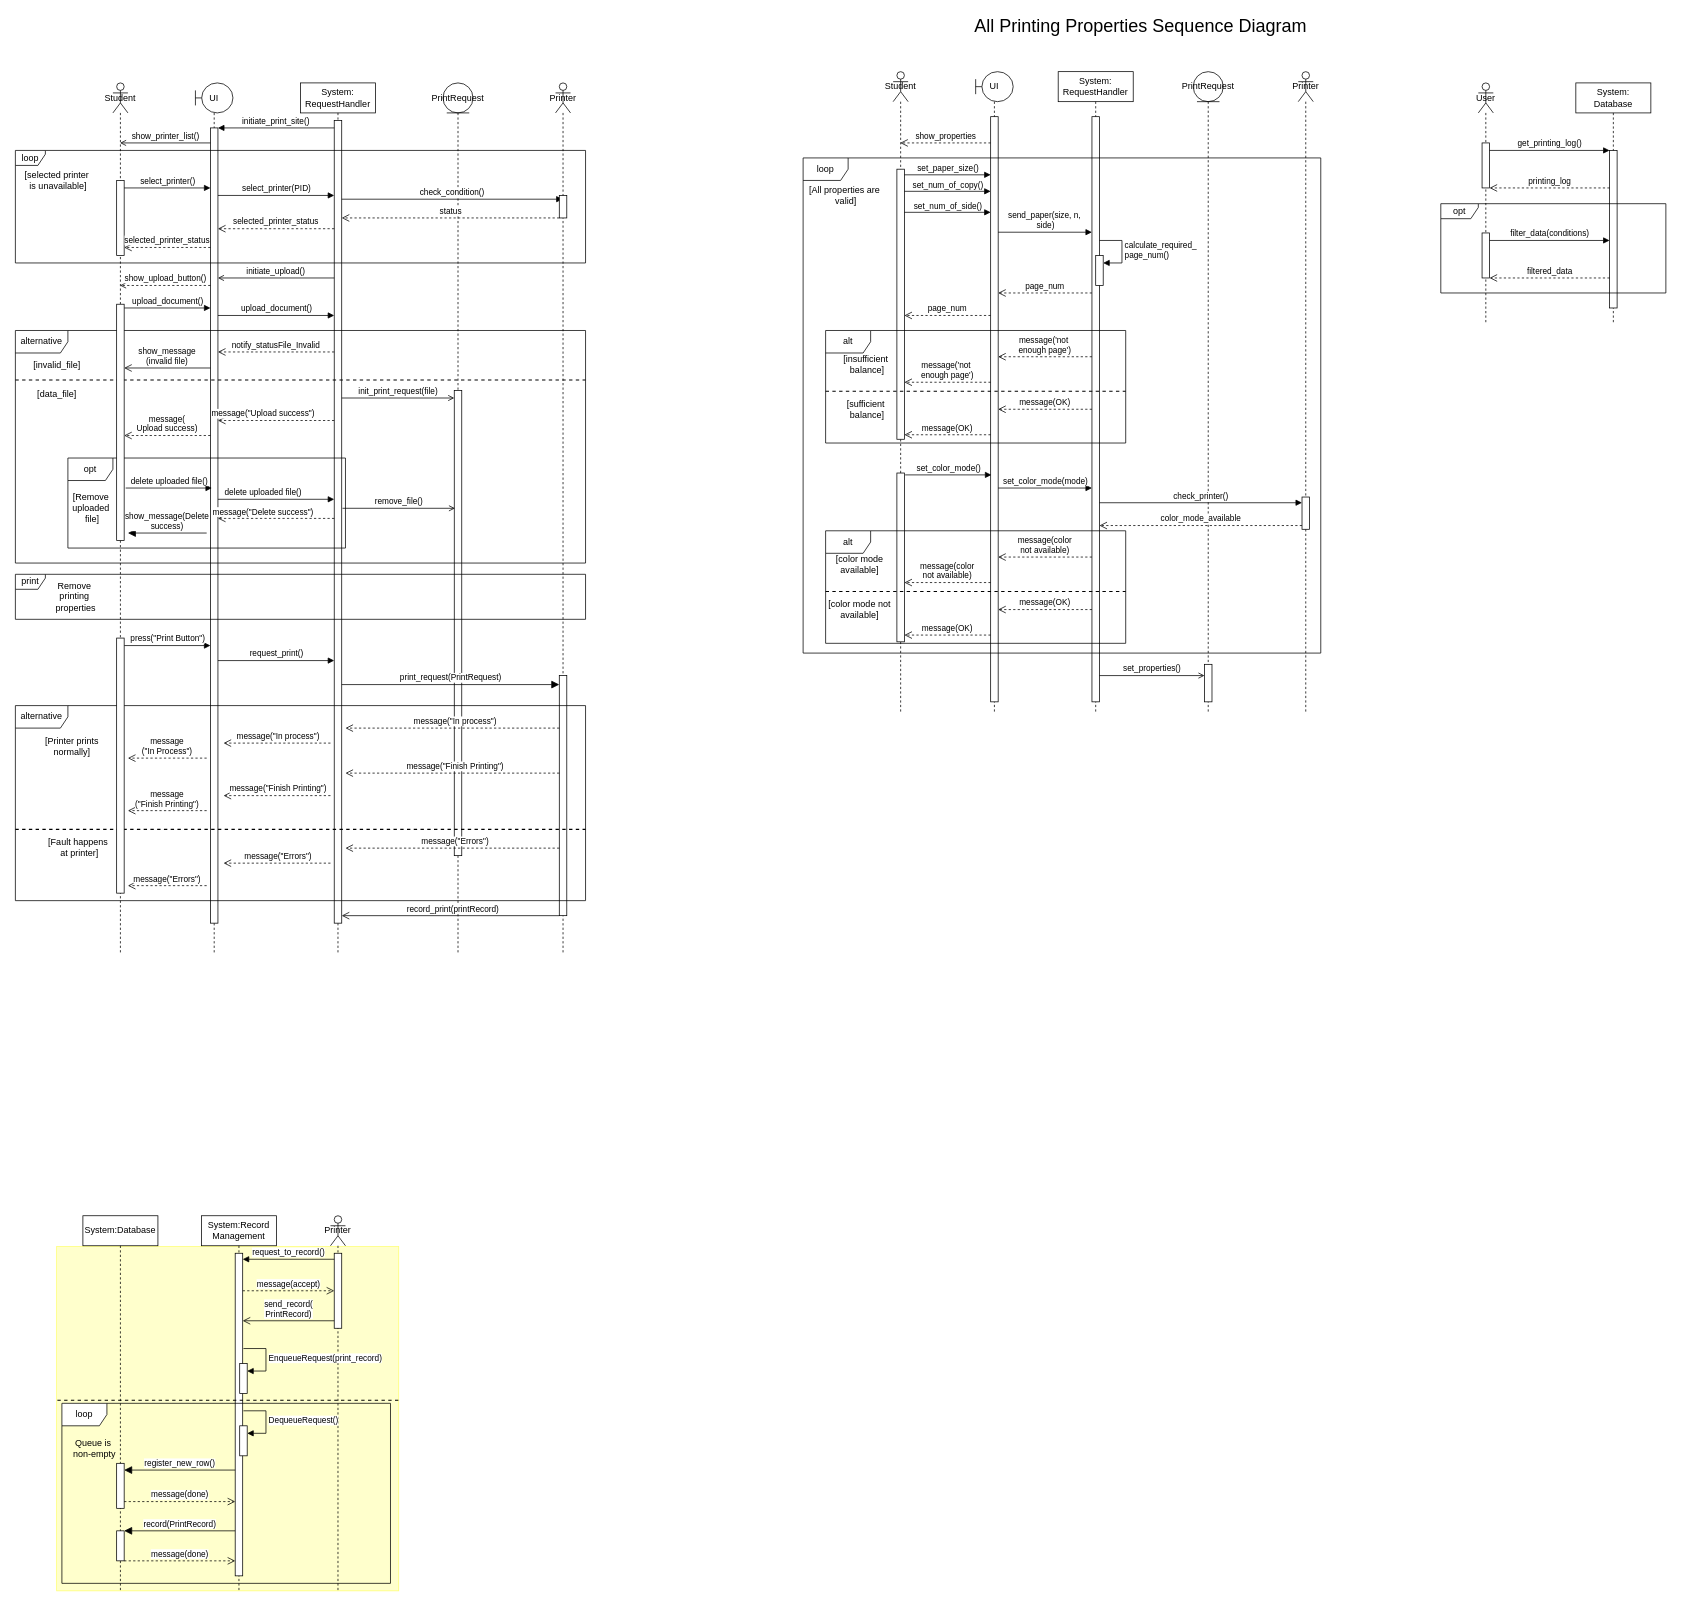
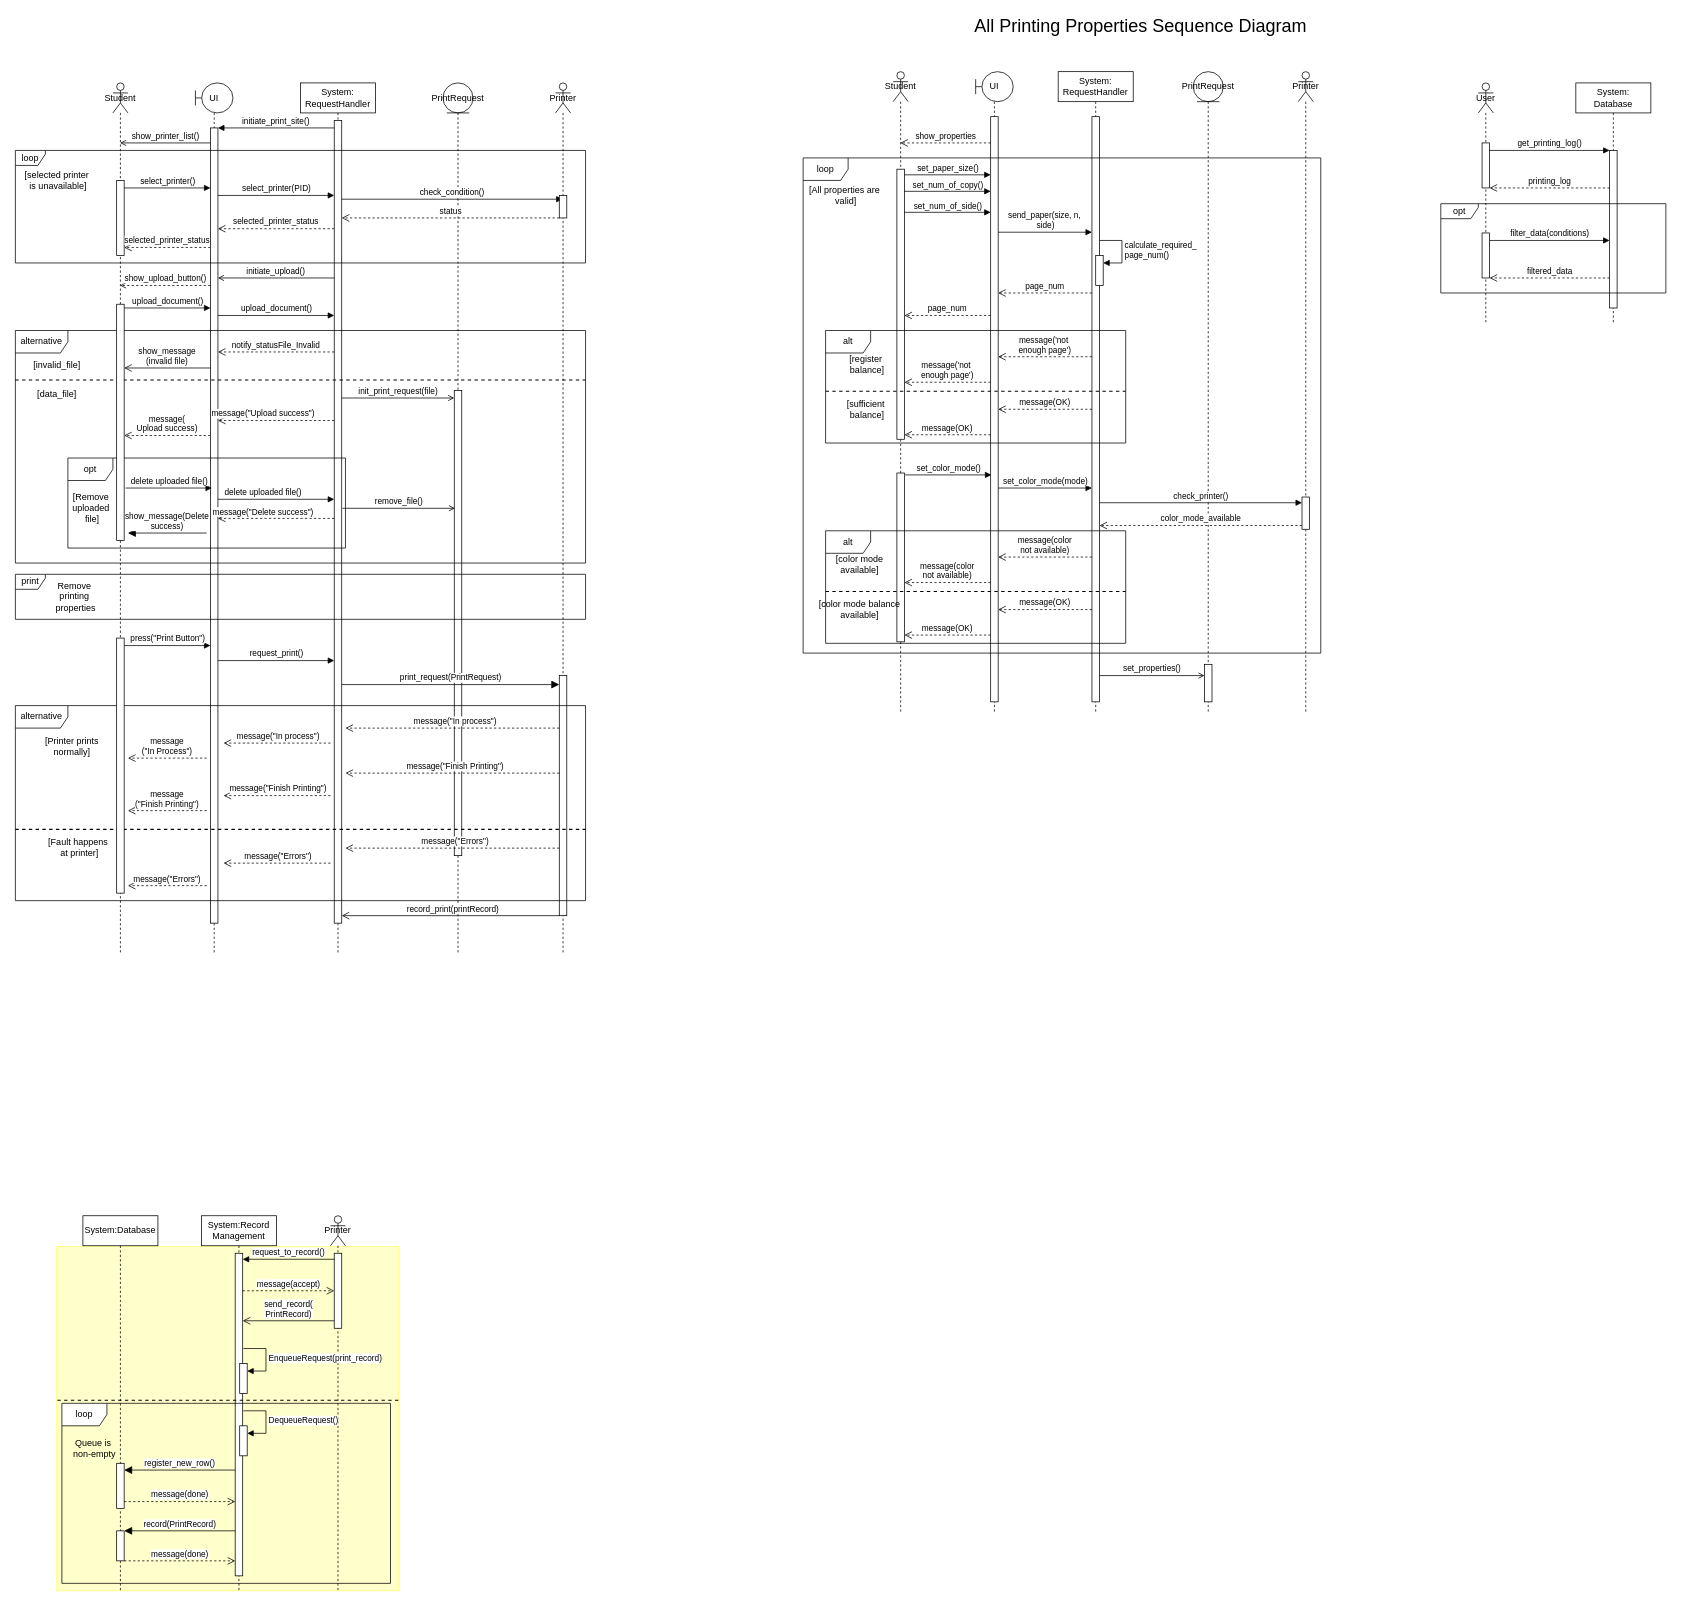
(867, 364) -> (867, 364)
(860, 609) -> (860, 609)
